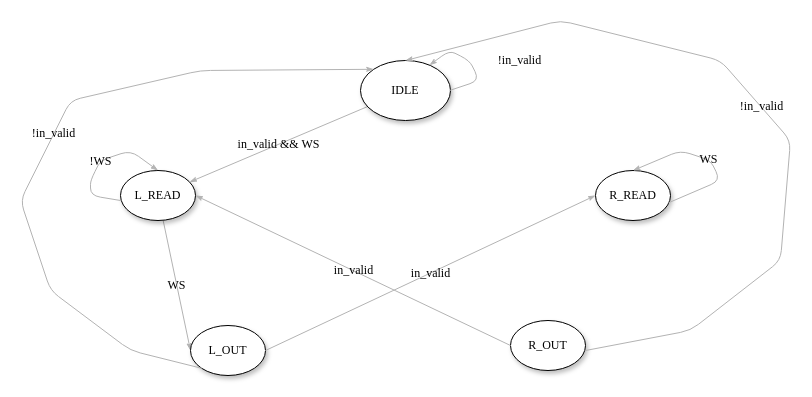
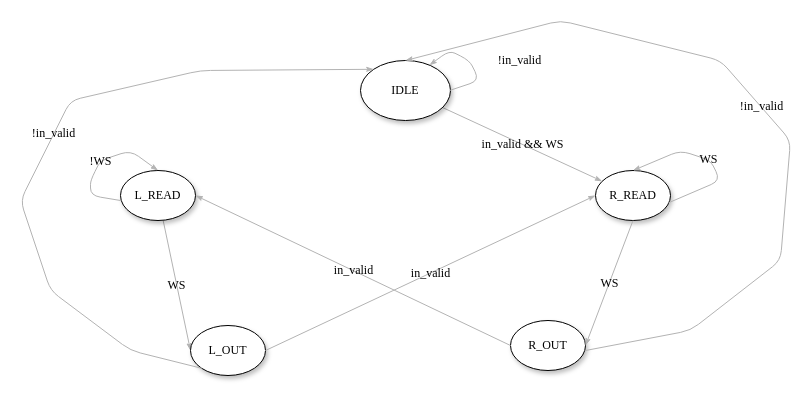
(281, 143) -> (520, 143)
none -> (610, 282)
